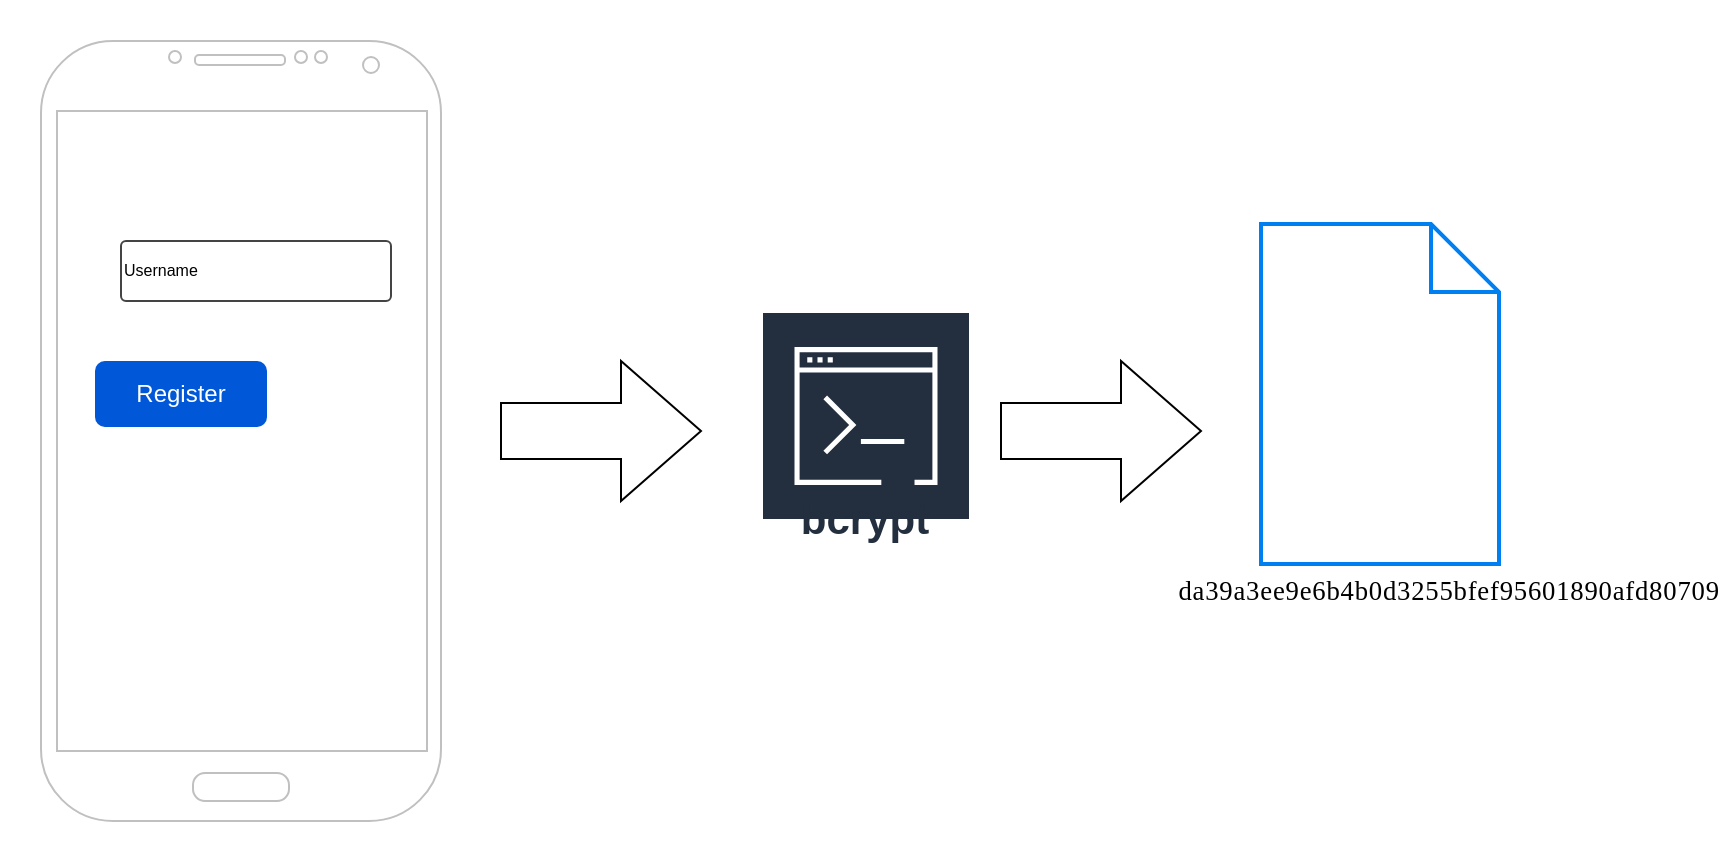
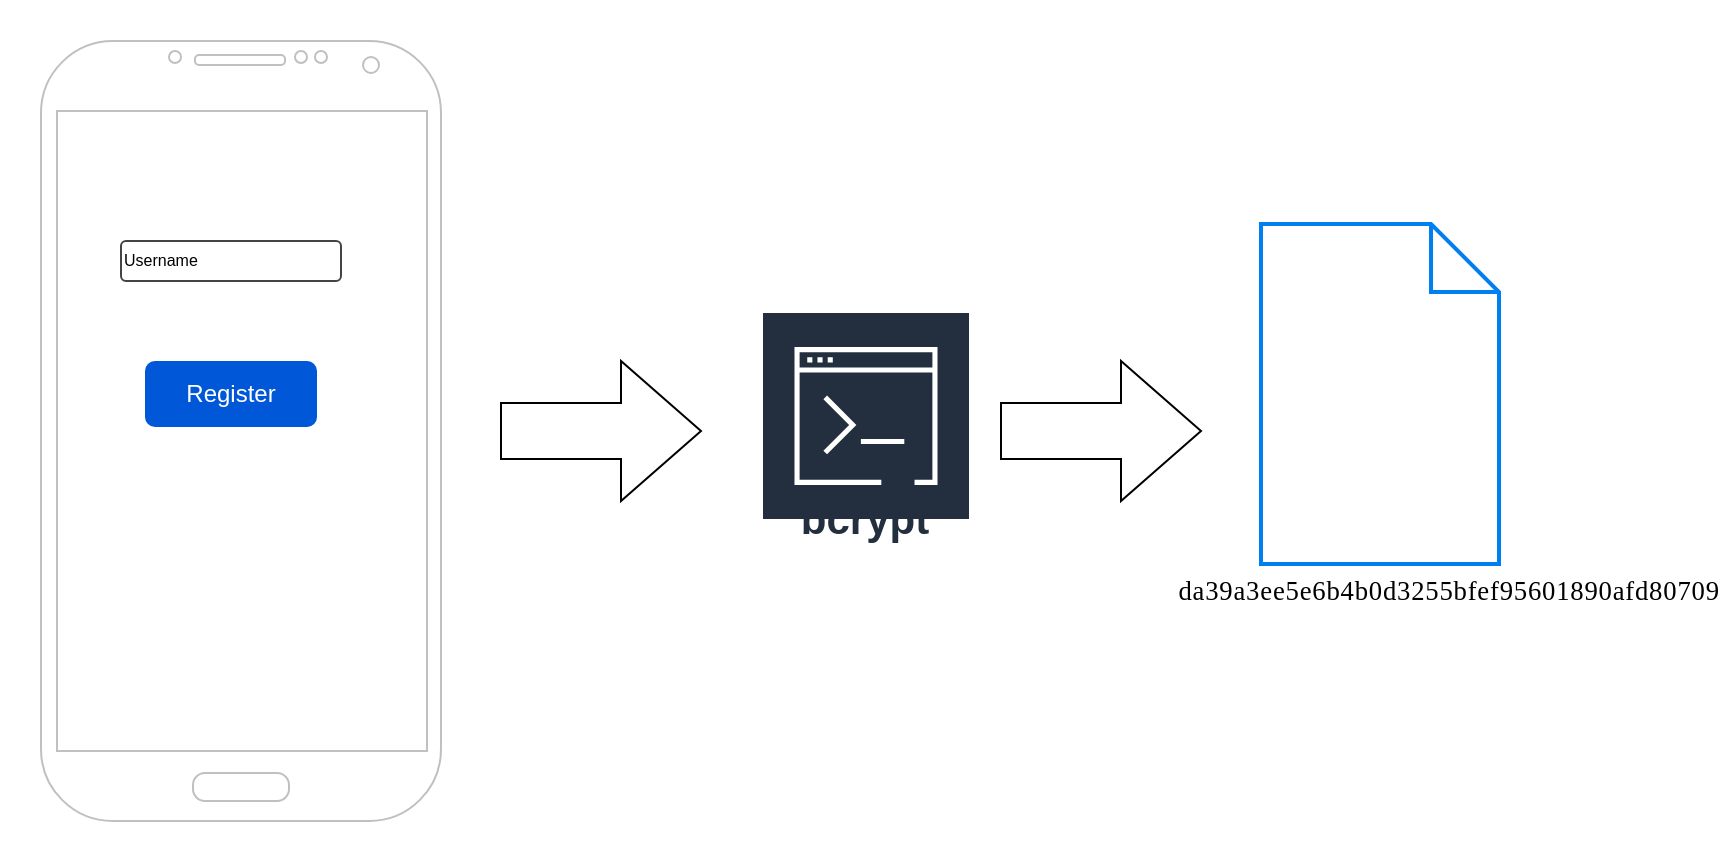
(256, 271) -> (231, 261)
(181, 394) -> (231, 394)
(1382, 604) -> (1382, 604)
